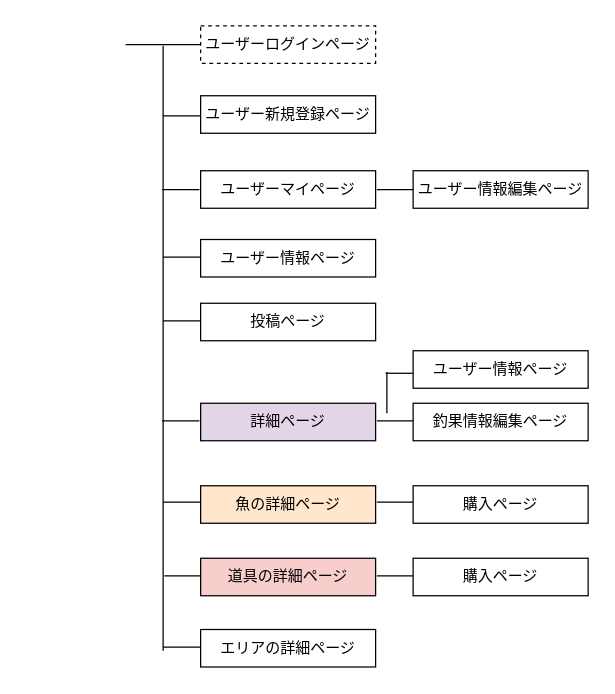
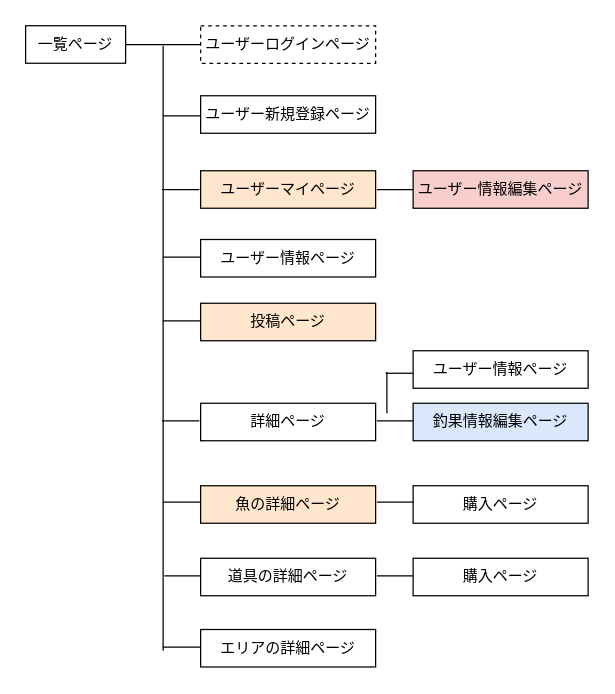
none -> (76, 44)
(288, 189) -> (288, 189)
(501, 189) -> (501, 189)
(288, 322) -> (288, 322)
(288, 422) -> (288, 422)
(501, 422) -> (501, 422)
(288, 577) -> (288, 577)
